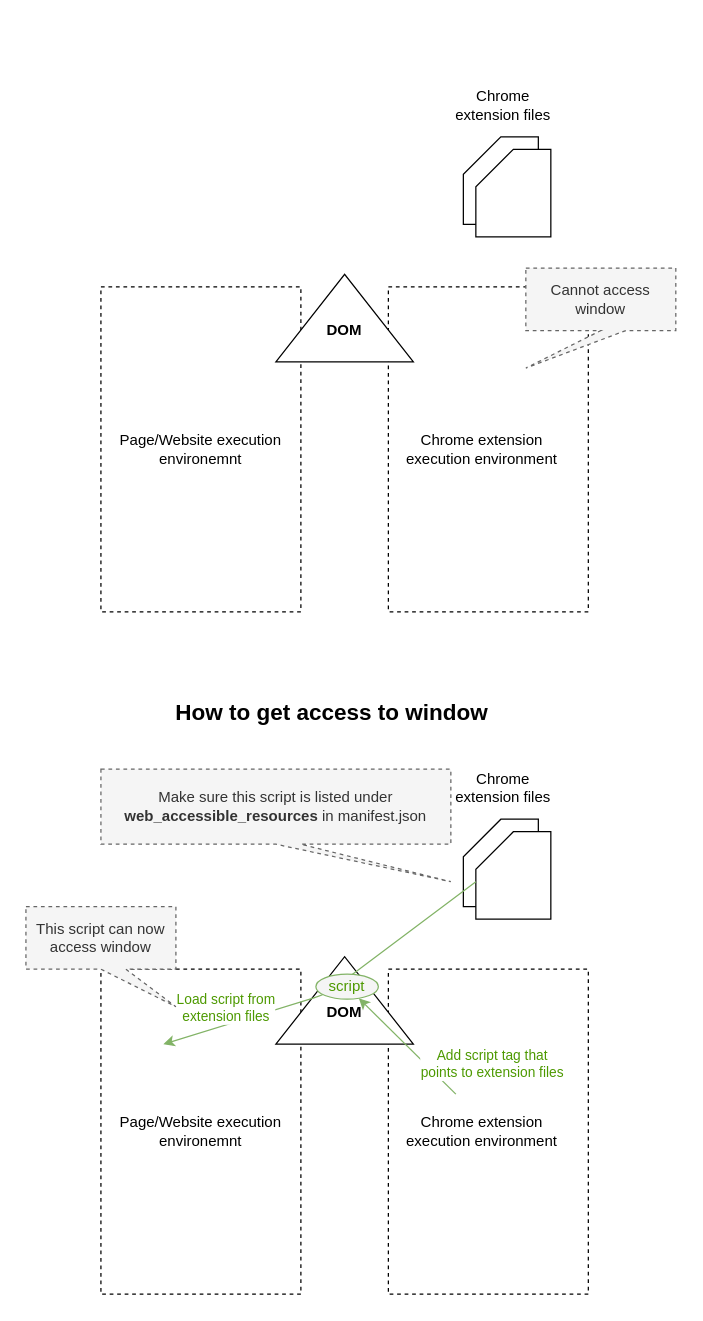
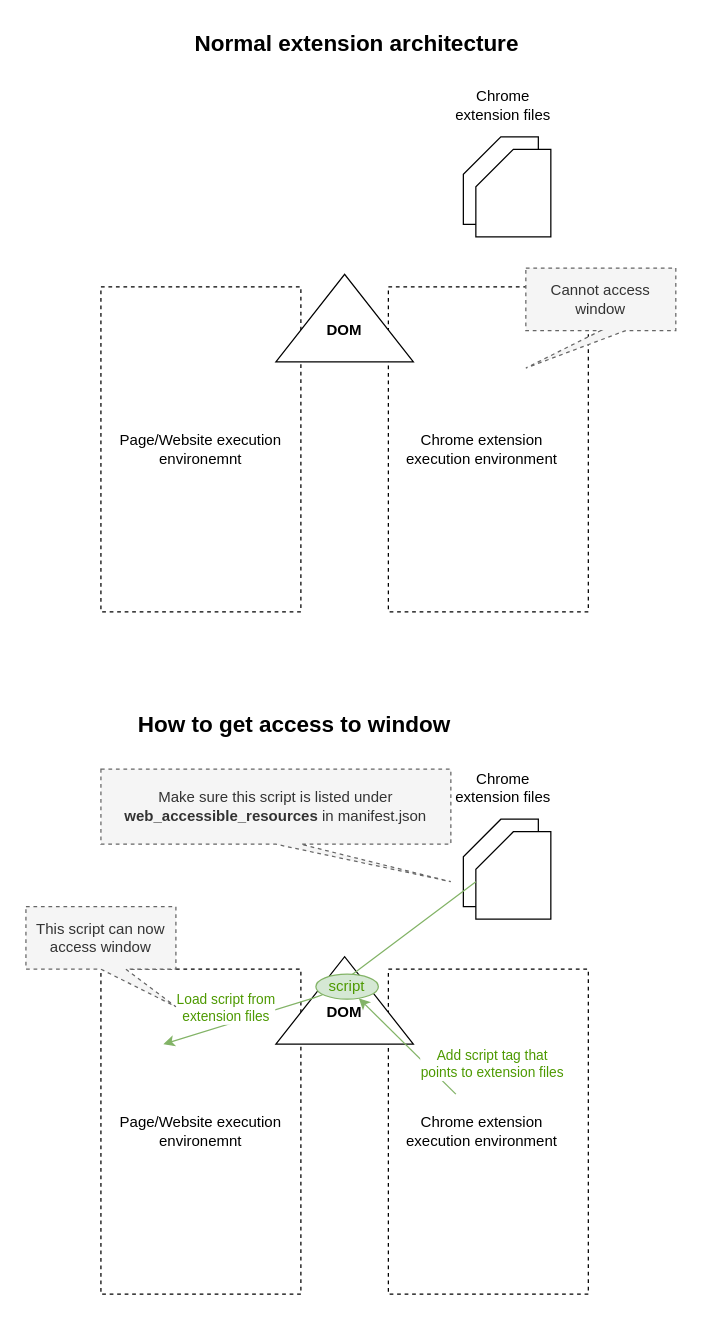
none -> (357, 44)
(332, 713) -> (294, 726)
(347, 987) -> (347, 987)
